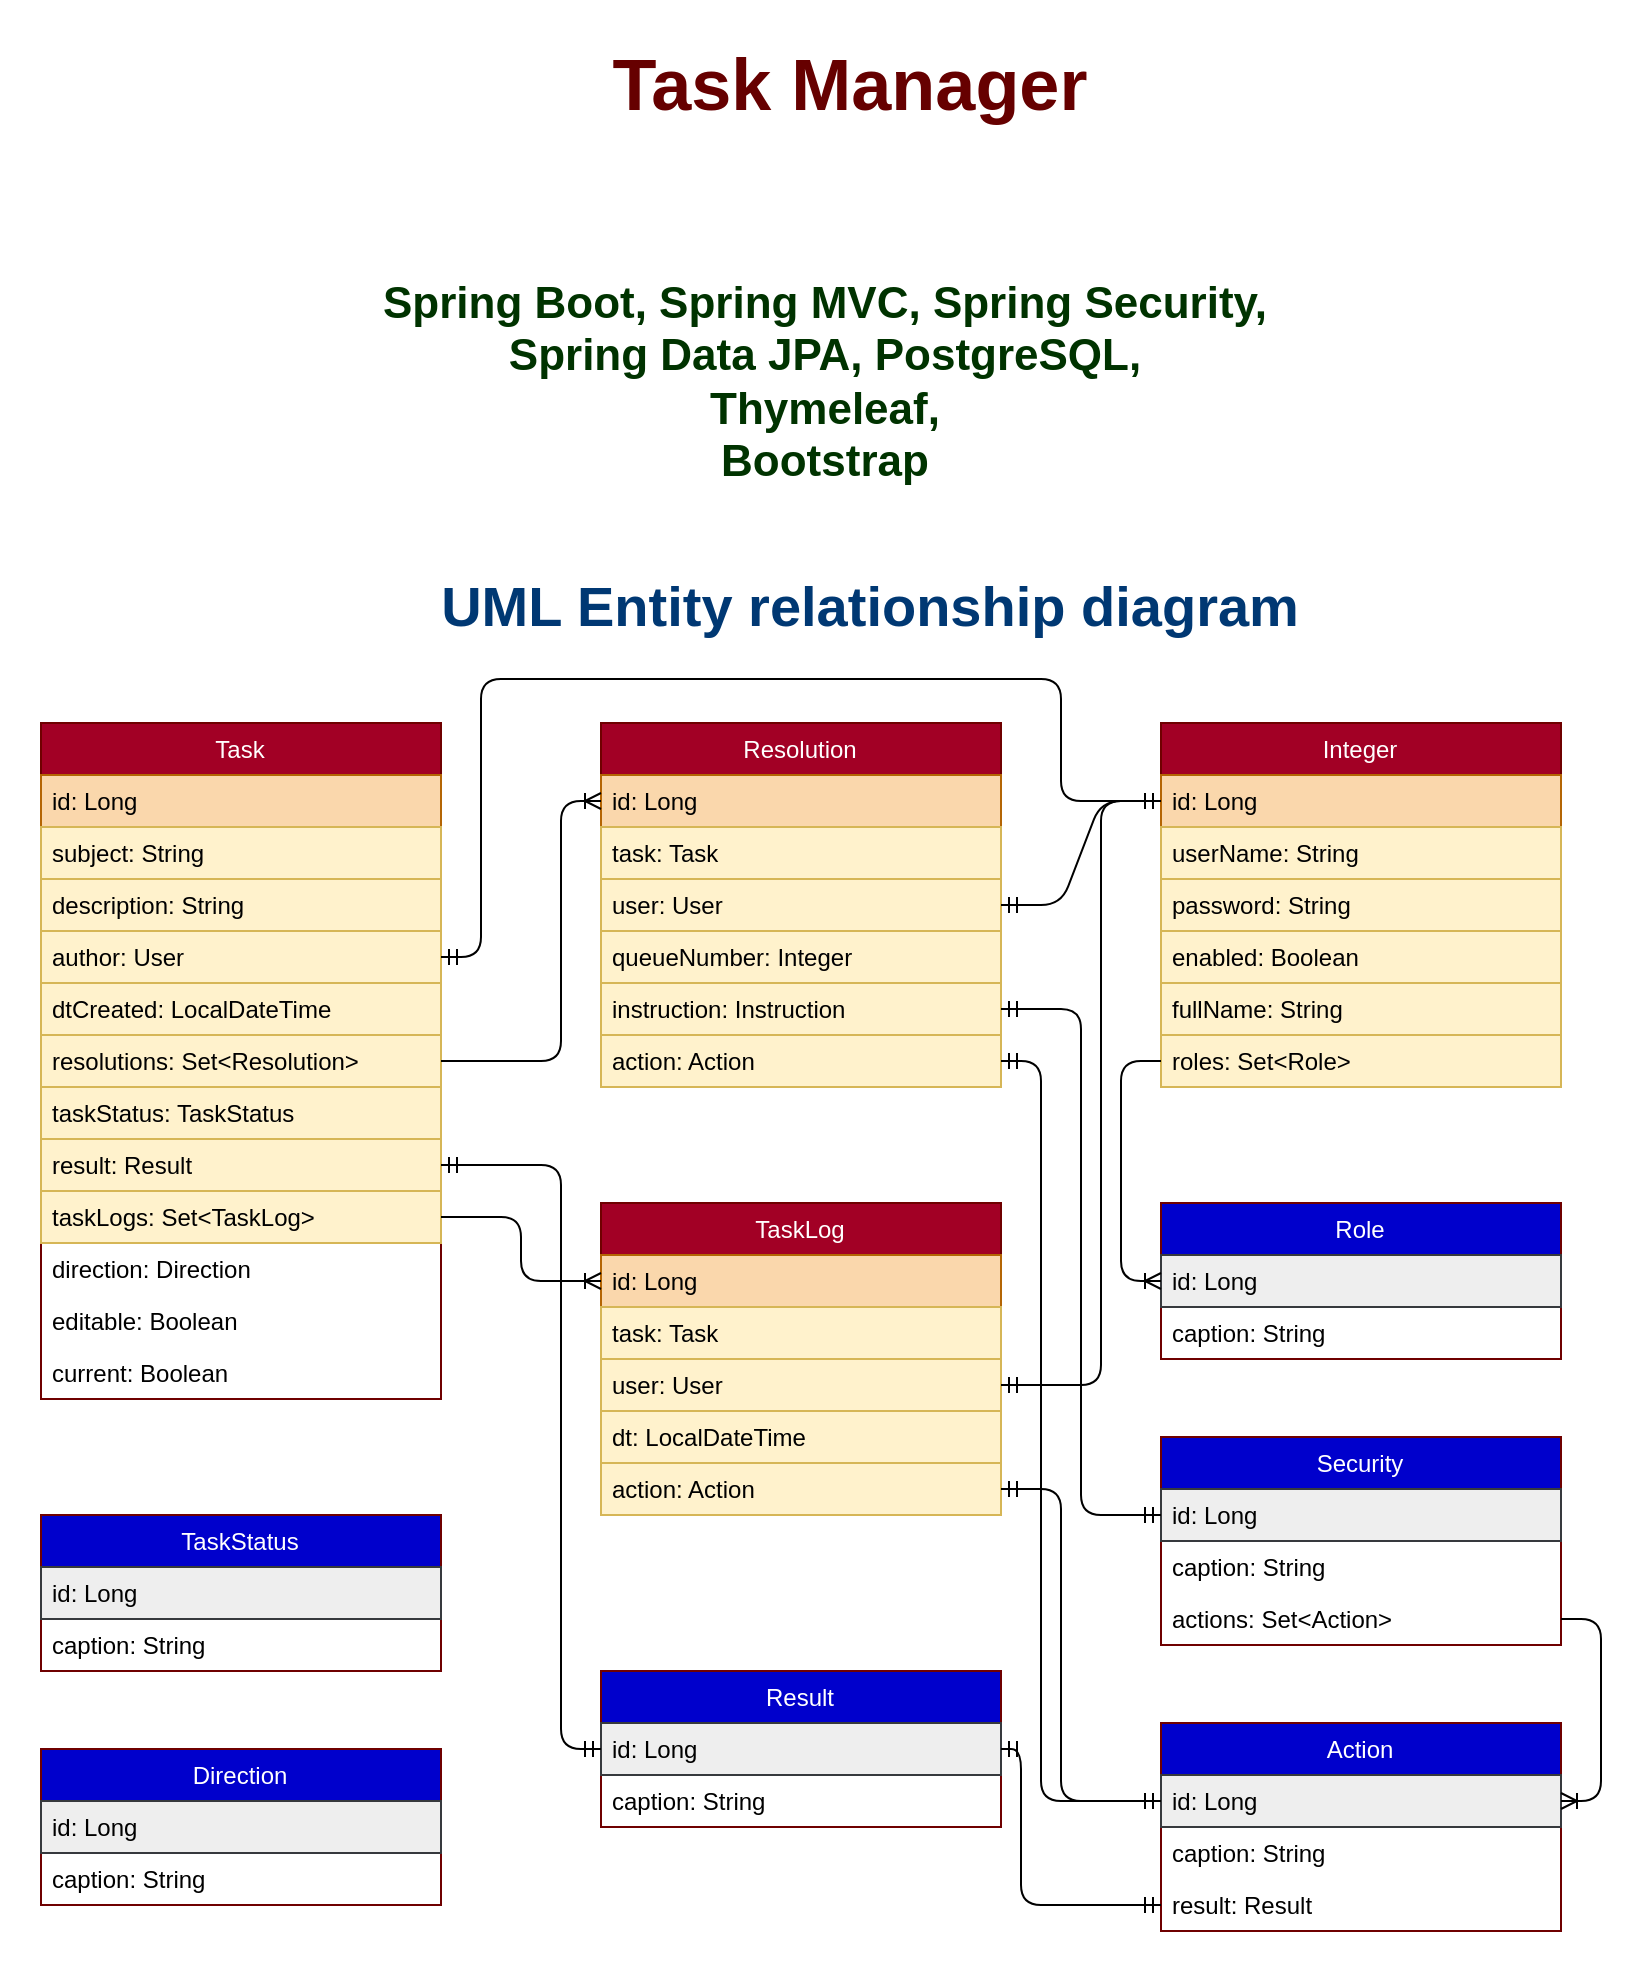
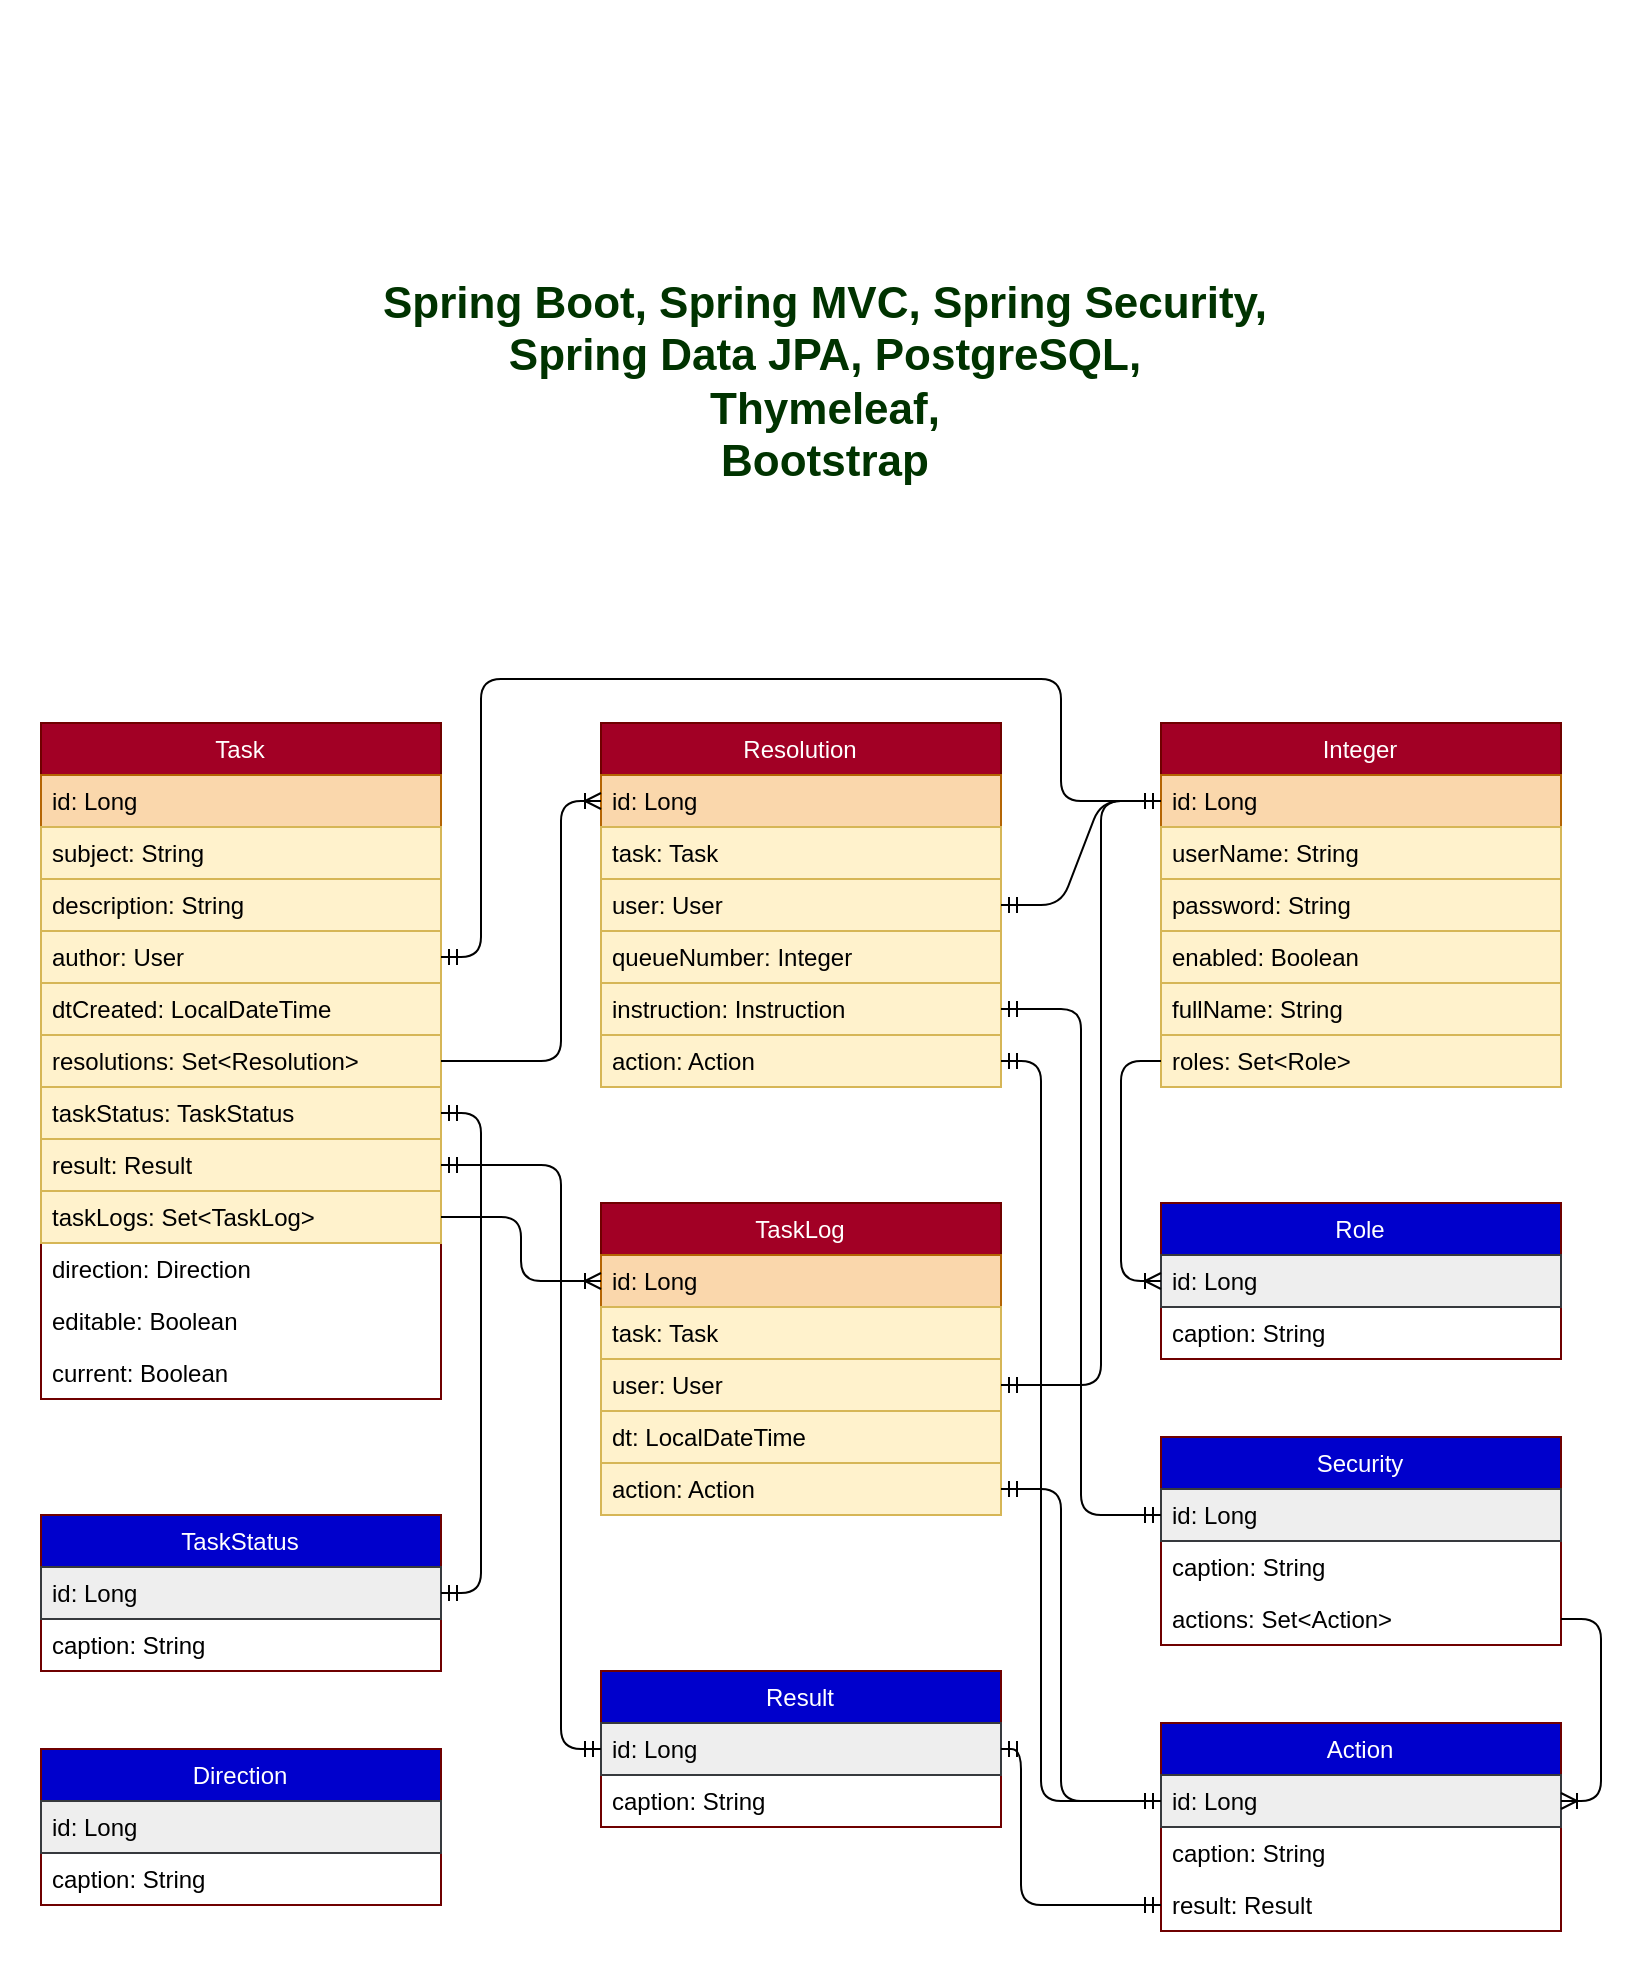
(851, 84) -> none
(871, 607) -> none
none -> (481, 1353)
